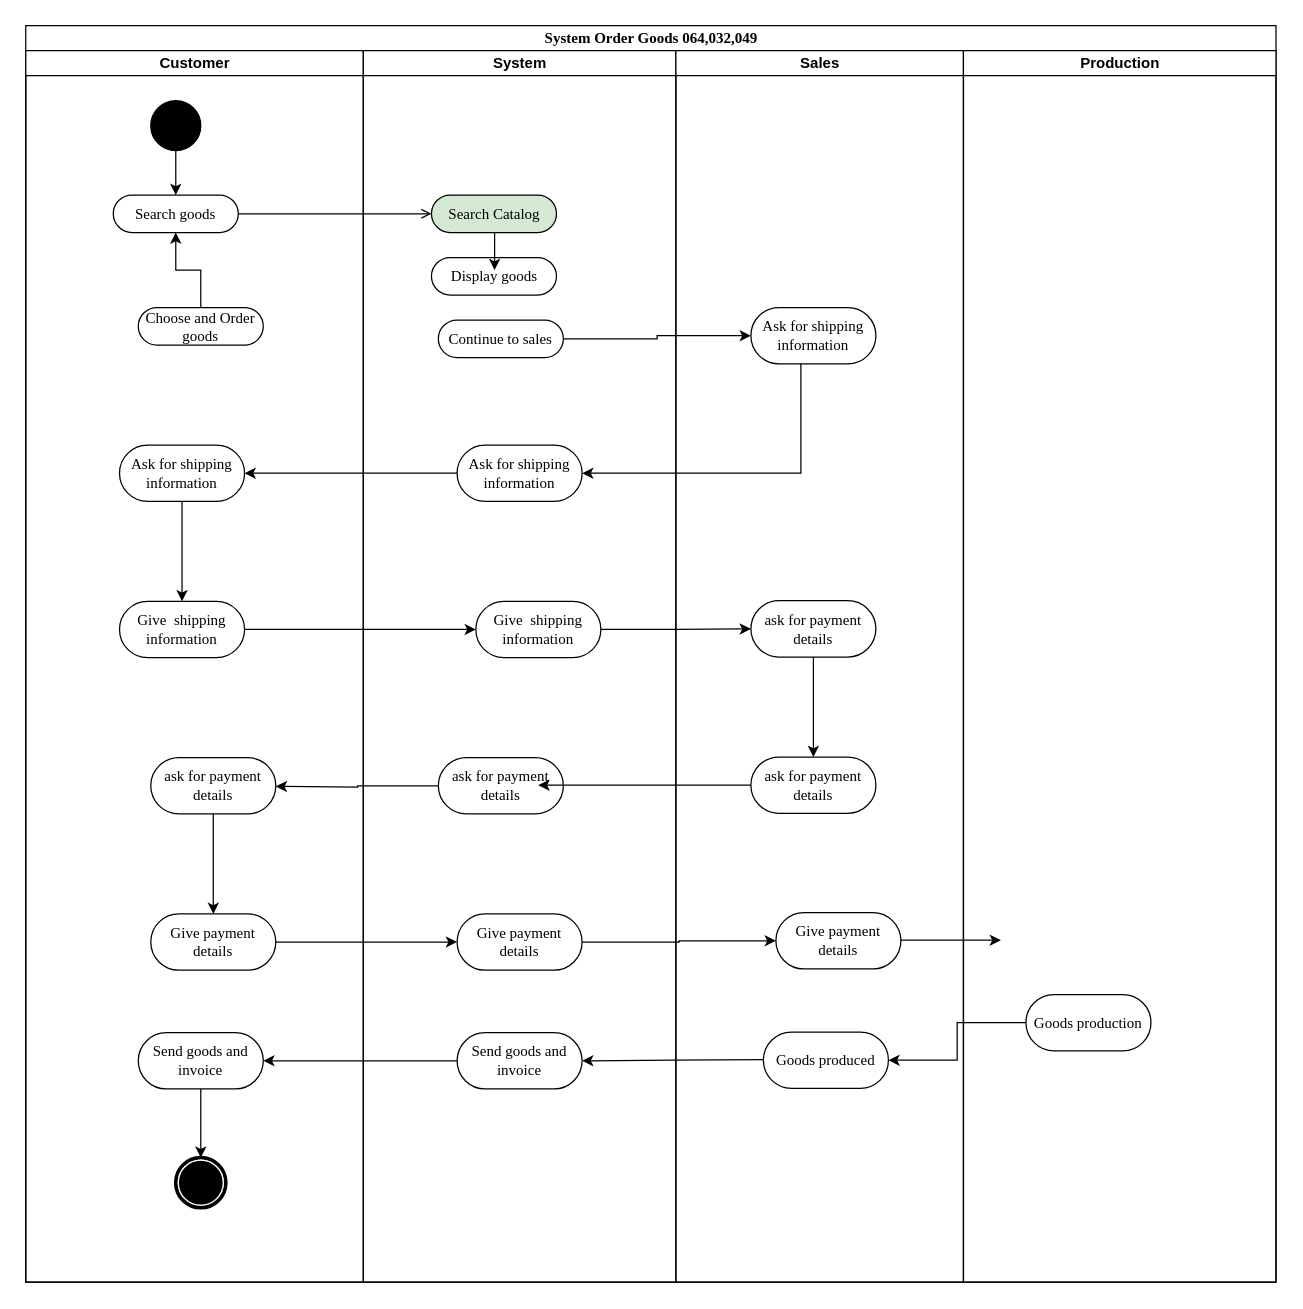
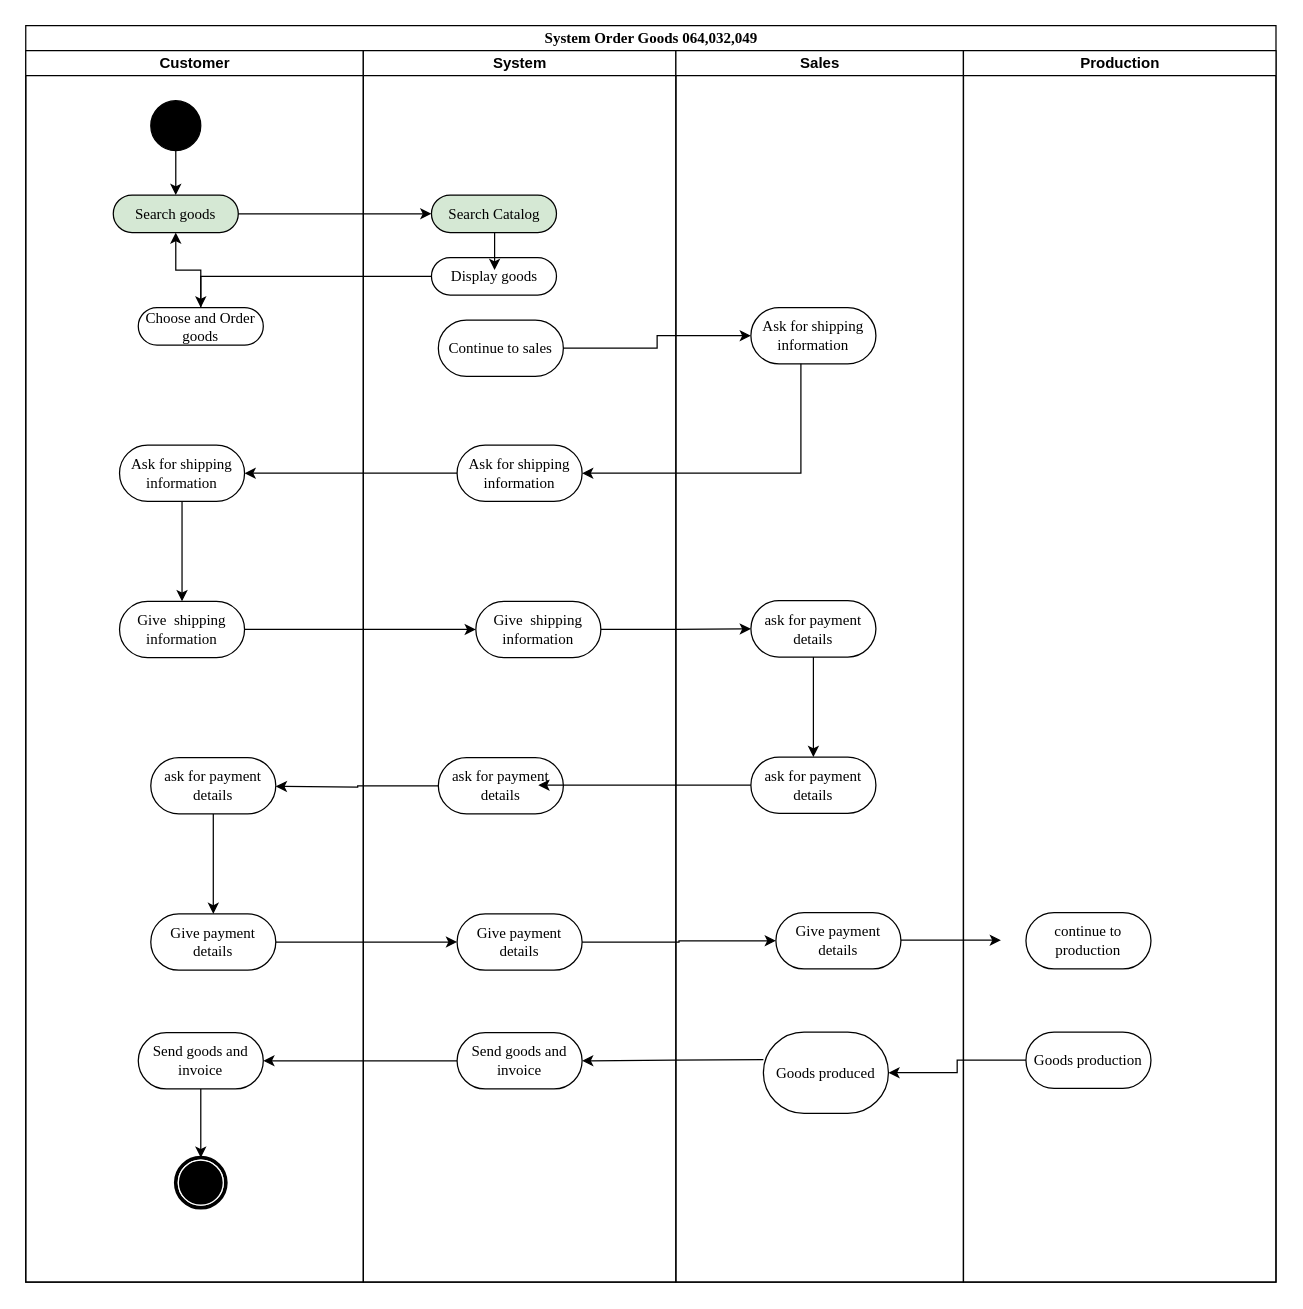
(176, 214) -> (176, 214)
(423, 214) -> (421, 214)
none -> (317, 276)
(501, 339) -> (501, 348)
none -> (1088, 941)
(1088, 1023) -> (1088, 1060)
(826, 1060) -> (826, 1073)
